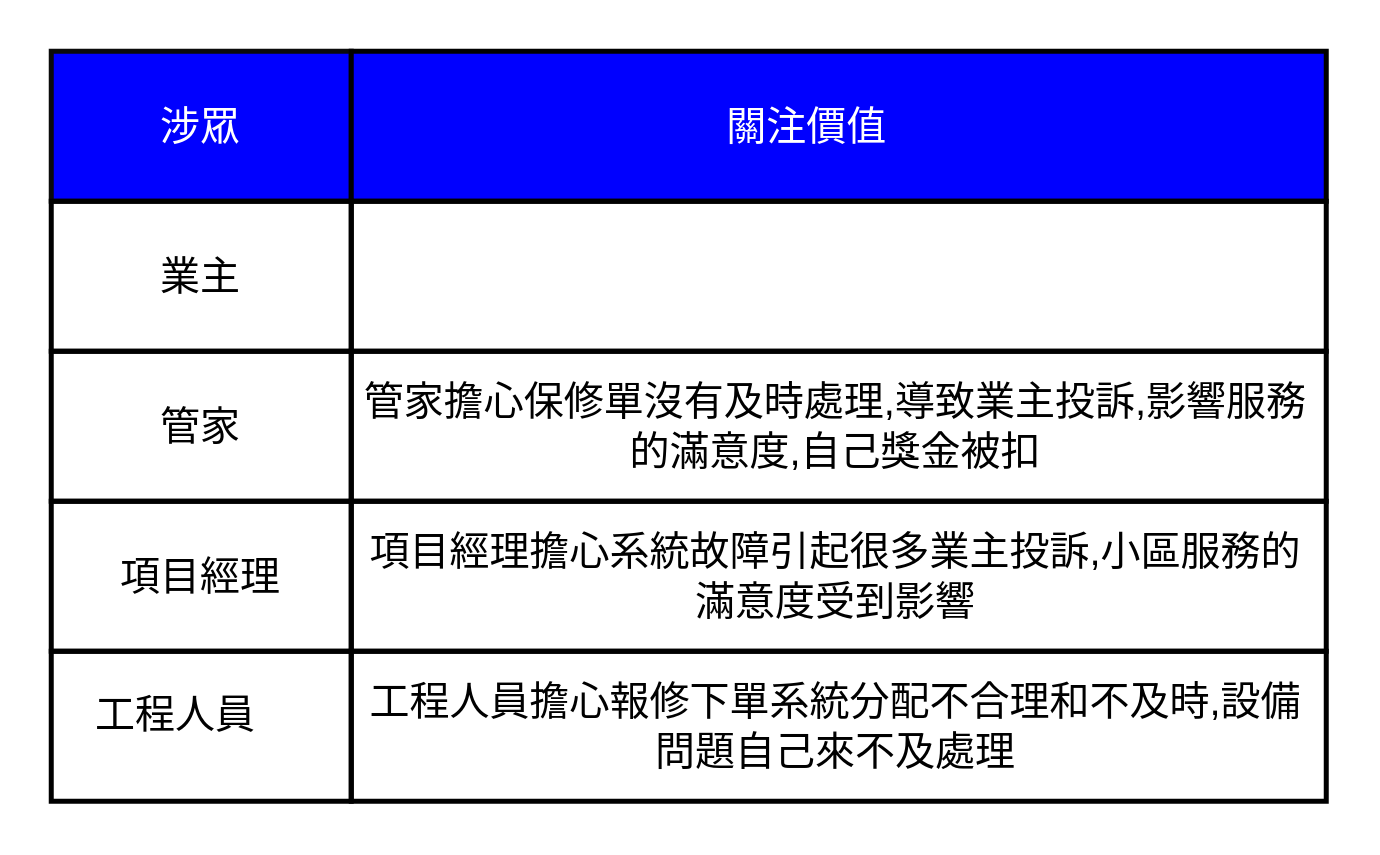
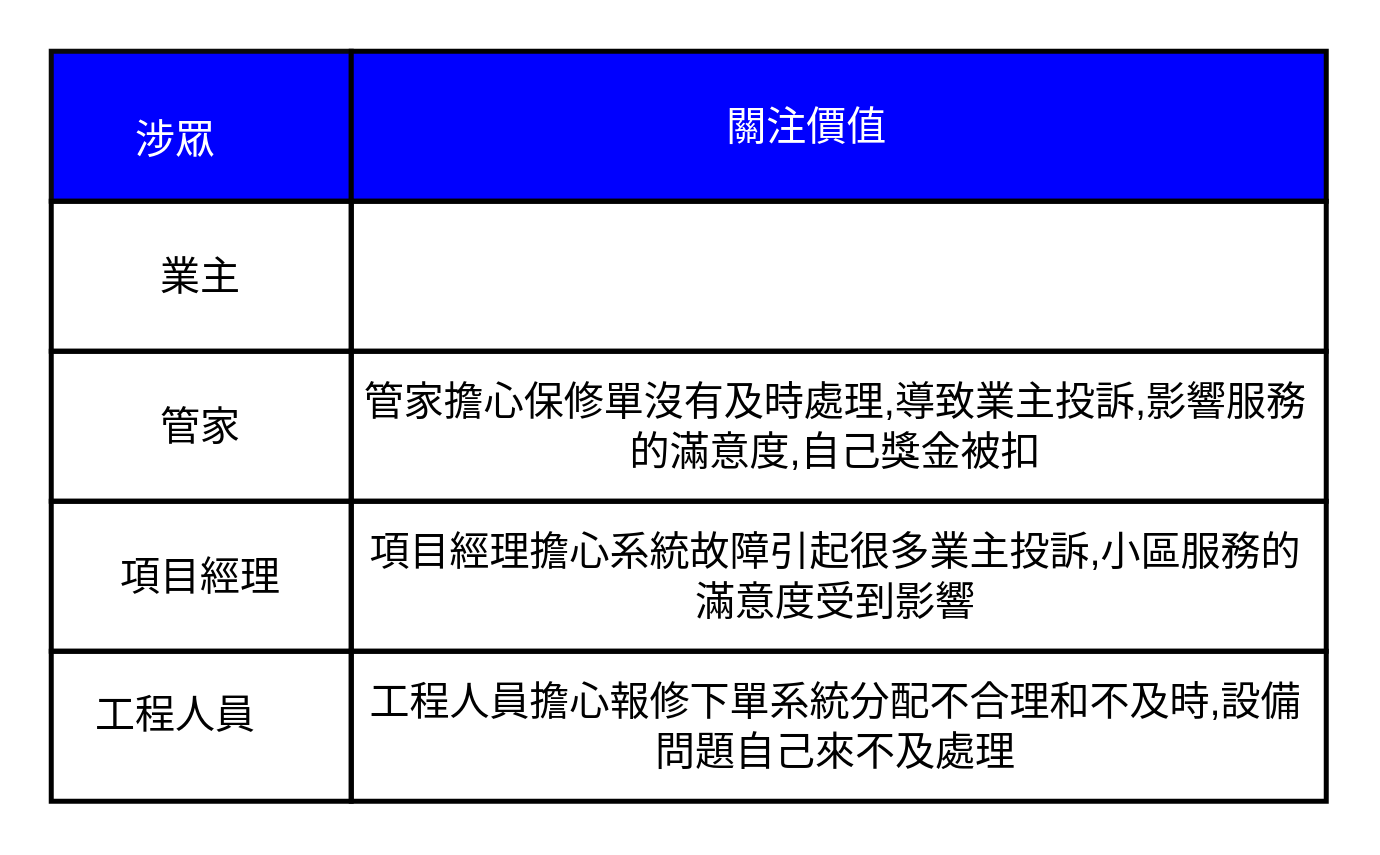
(201, 126) -> (176, 139)
